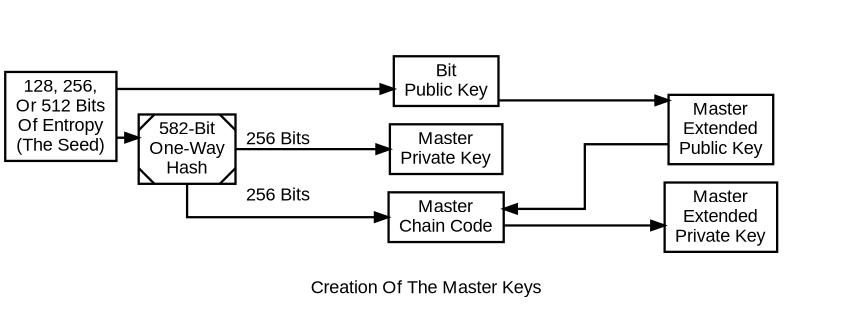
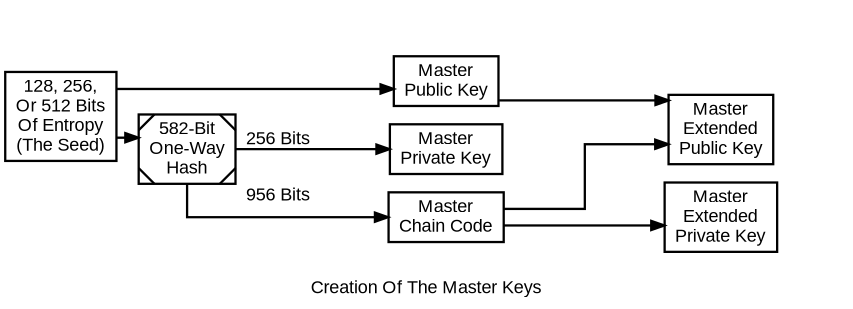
(446, 81) -> (446, 81)
(585, 169) -> (585, 182)
(278, 196) -> (278, 196)
